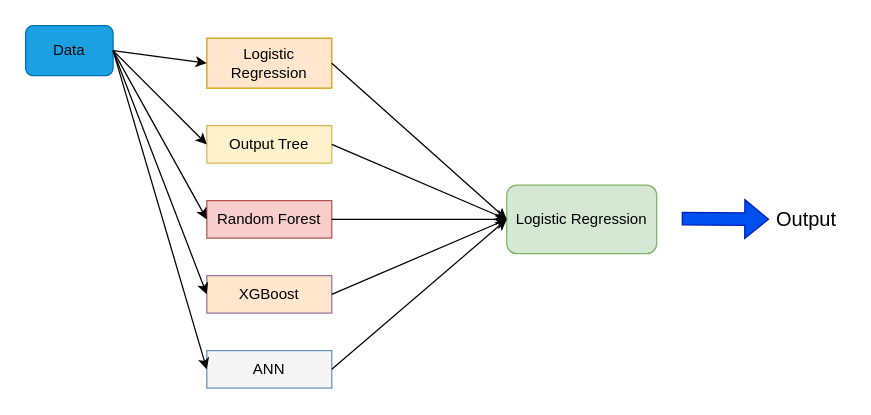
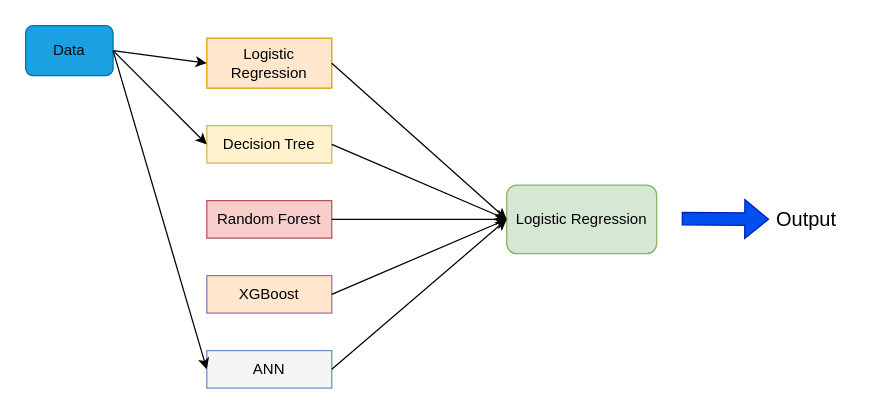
(162, 139) -> none
(269, 144) -> (269, 144)
(164, 182) -> none
